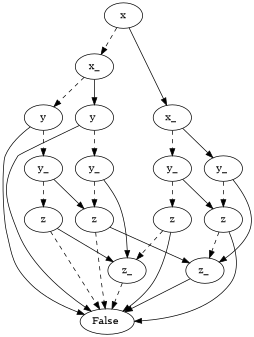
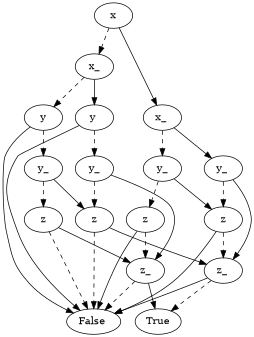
none -> (158, 322)
